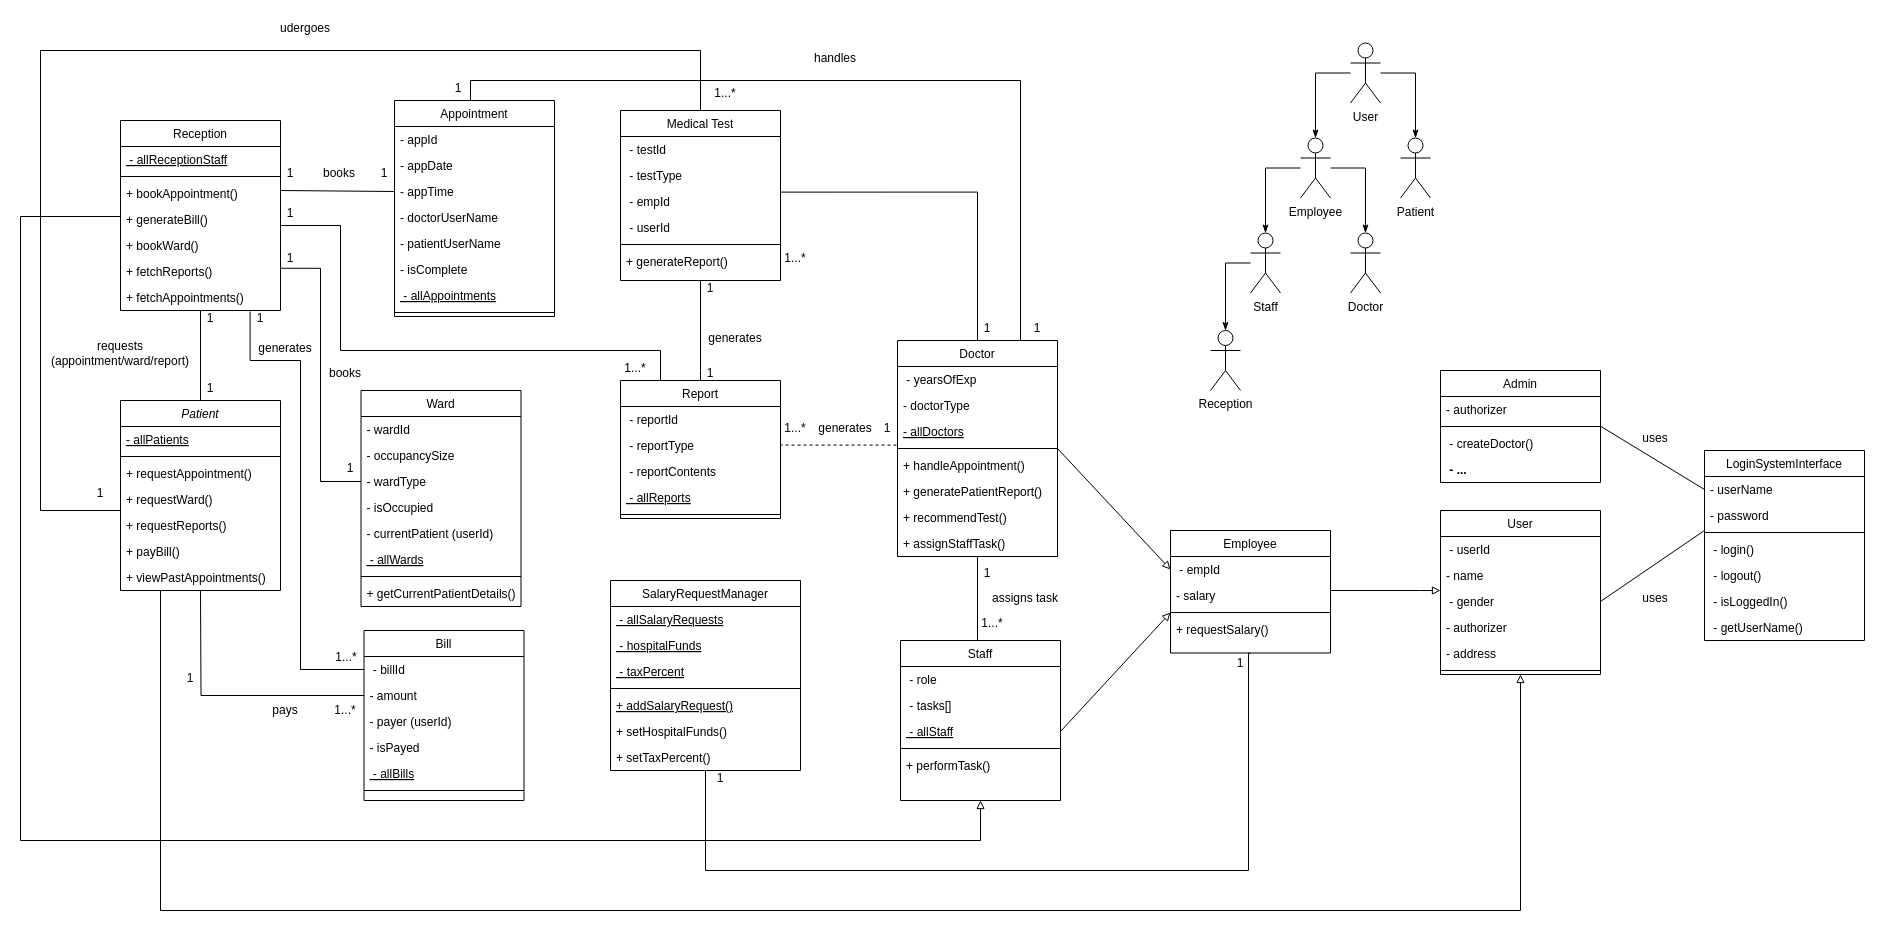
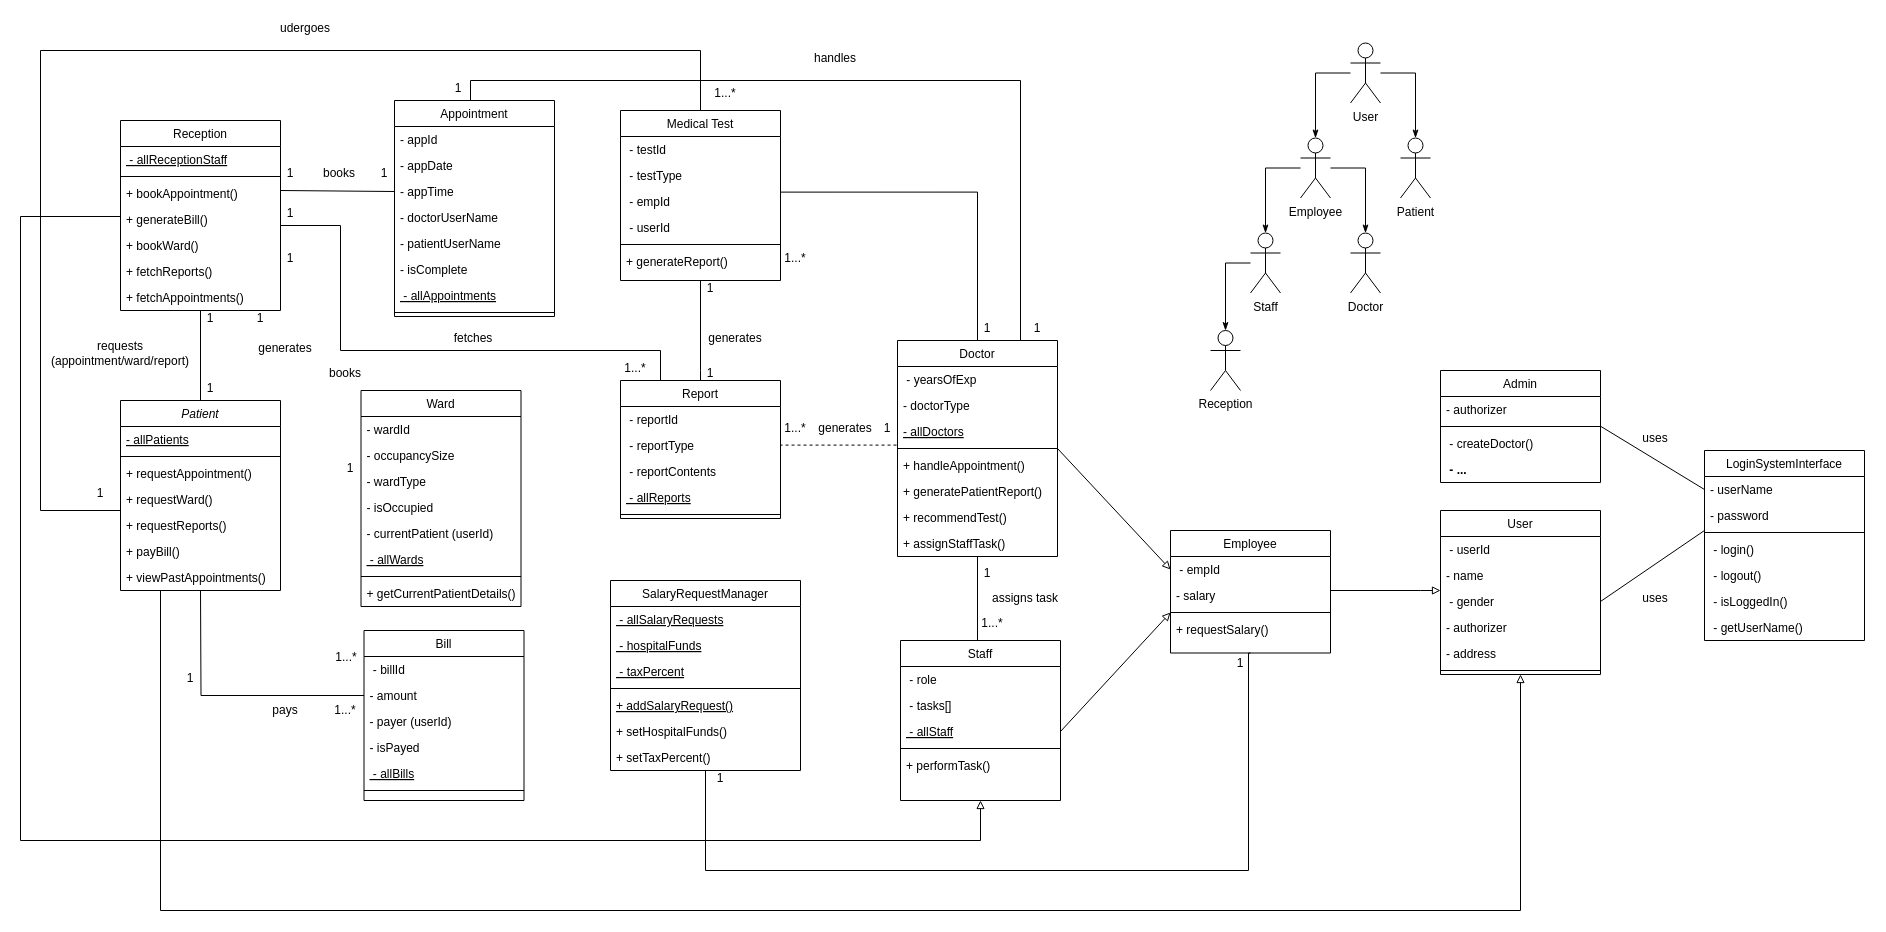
none -> (474, 338)
(321, 374) -> none
(301, 497) -> none
